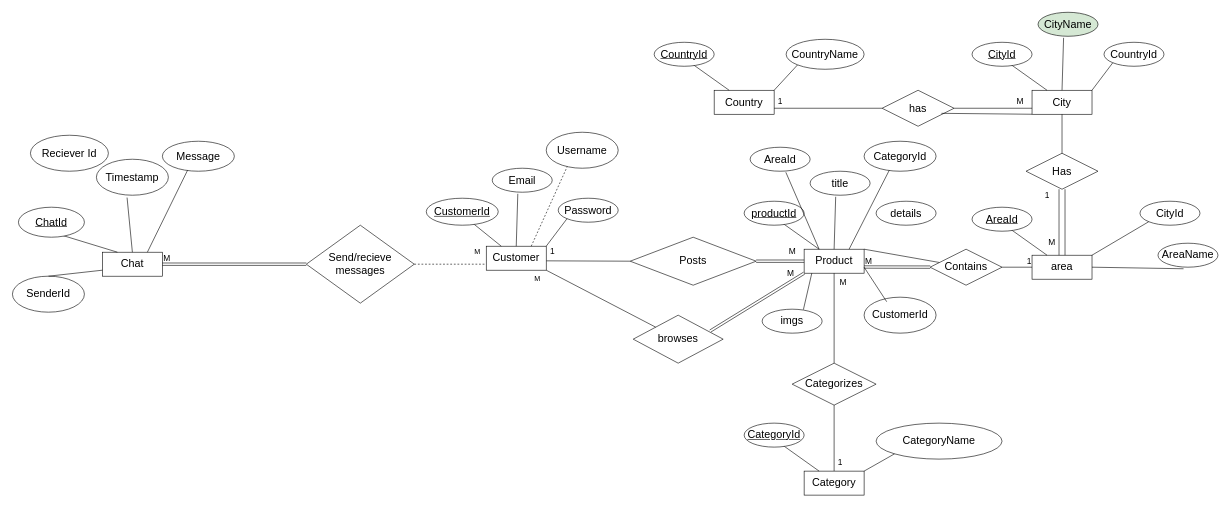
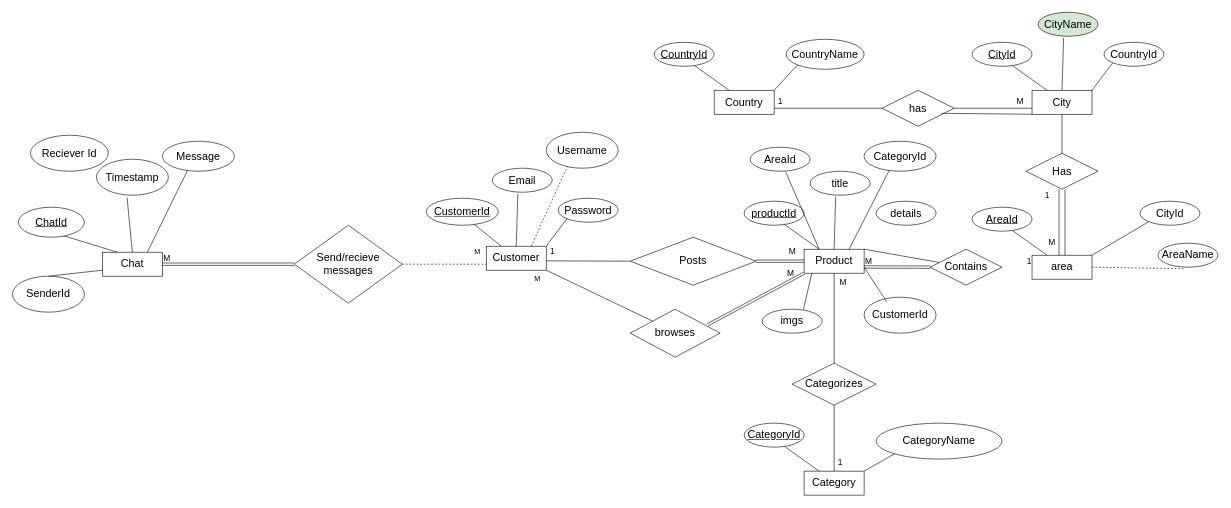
(360, 264) -> (348, 264)
(1017, 267) -> none
(1138, 268) -> (1138, 268)
(678, 339) -> (675, 333)
